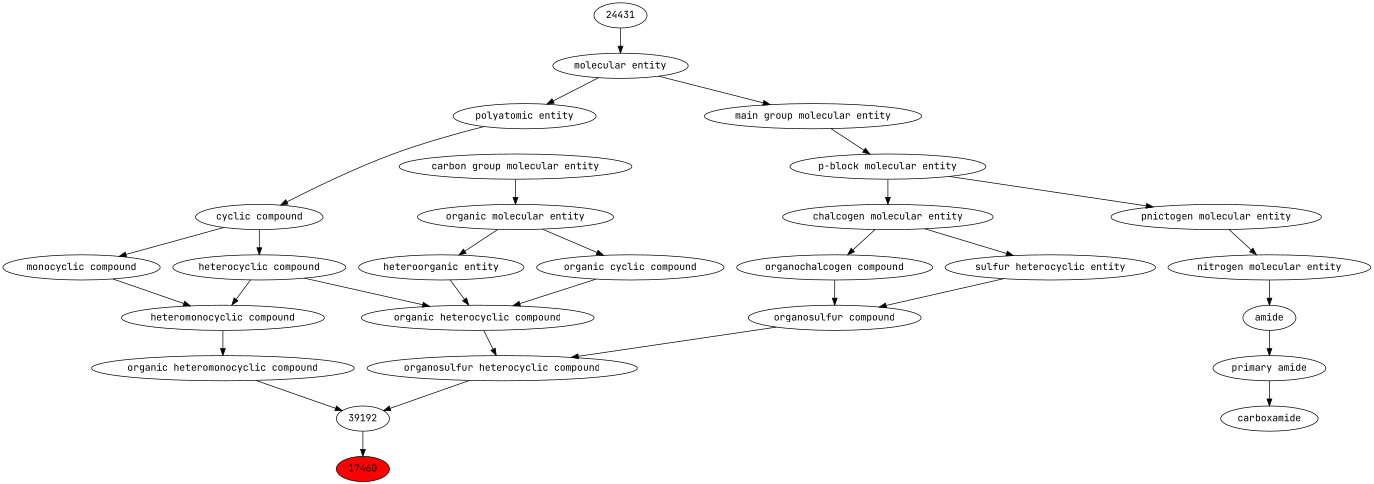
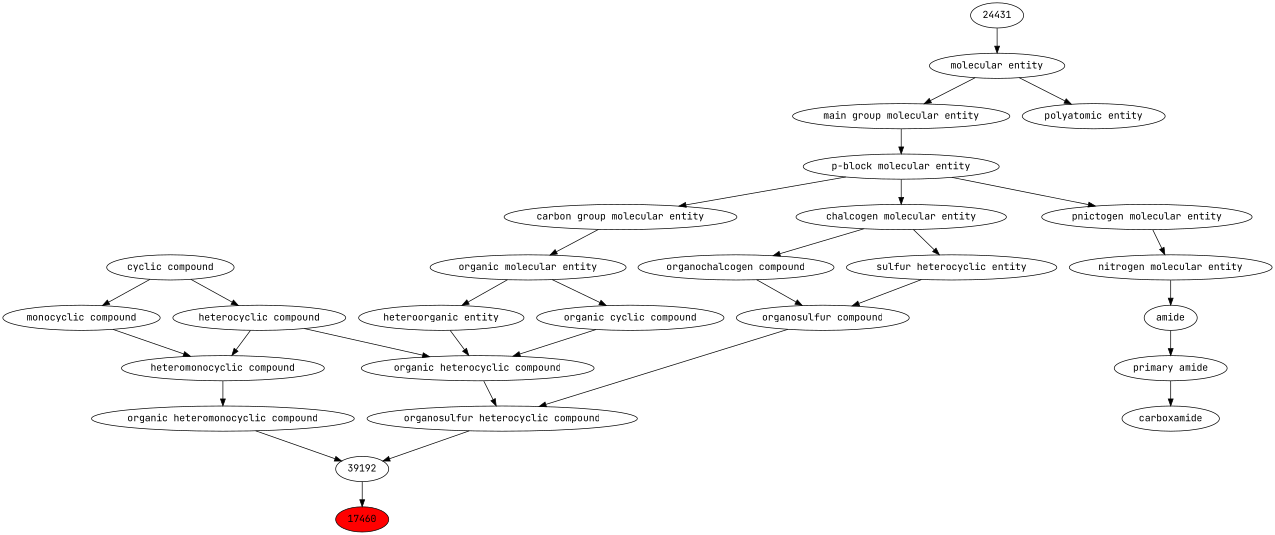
(383, 158) -> none
none -> (766, 191)
